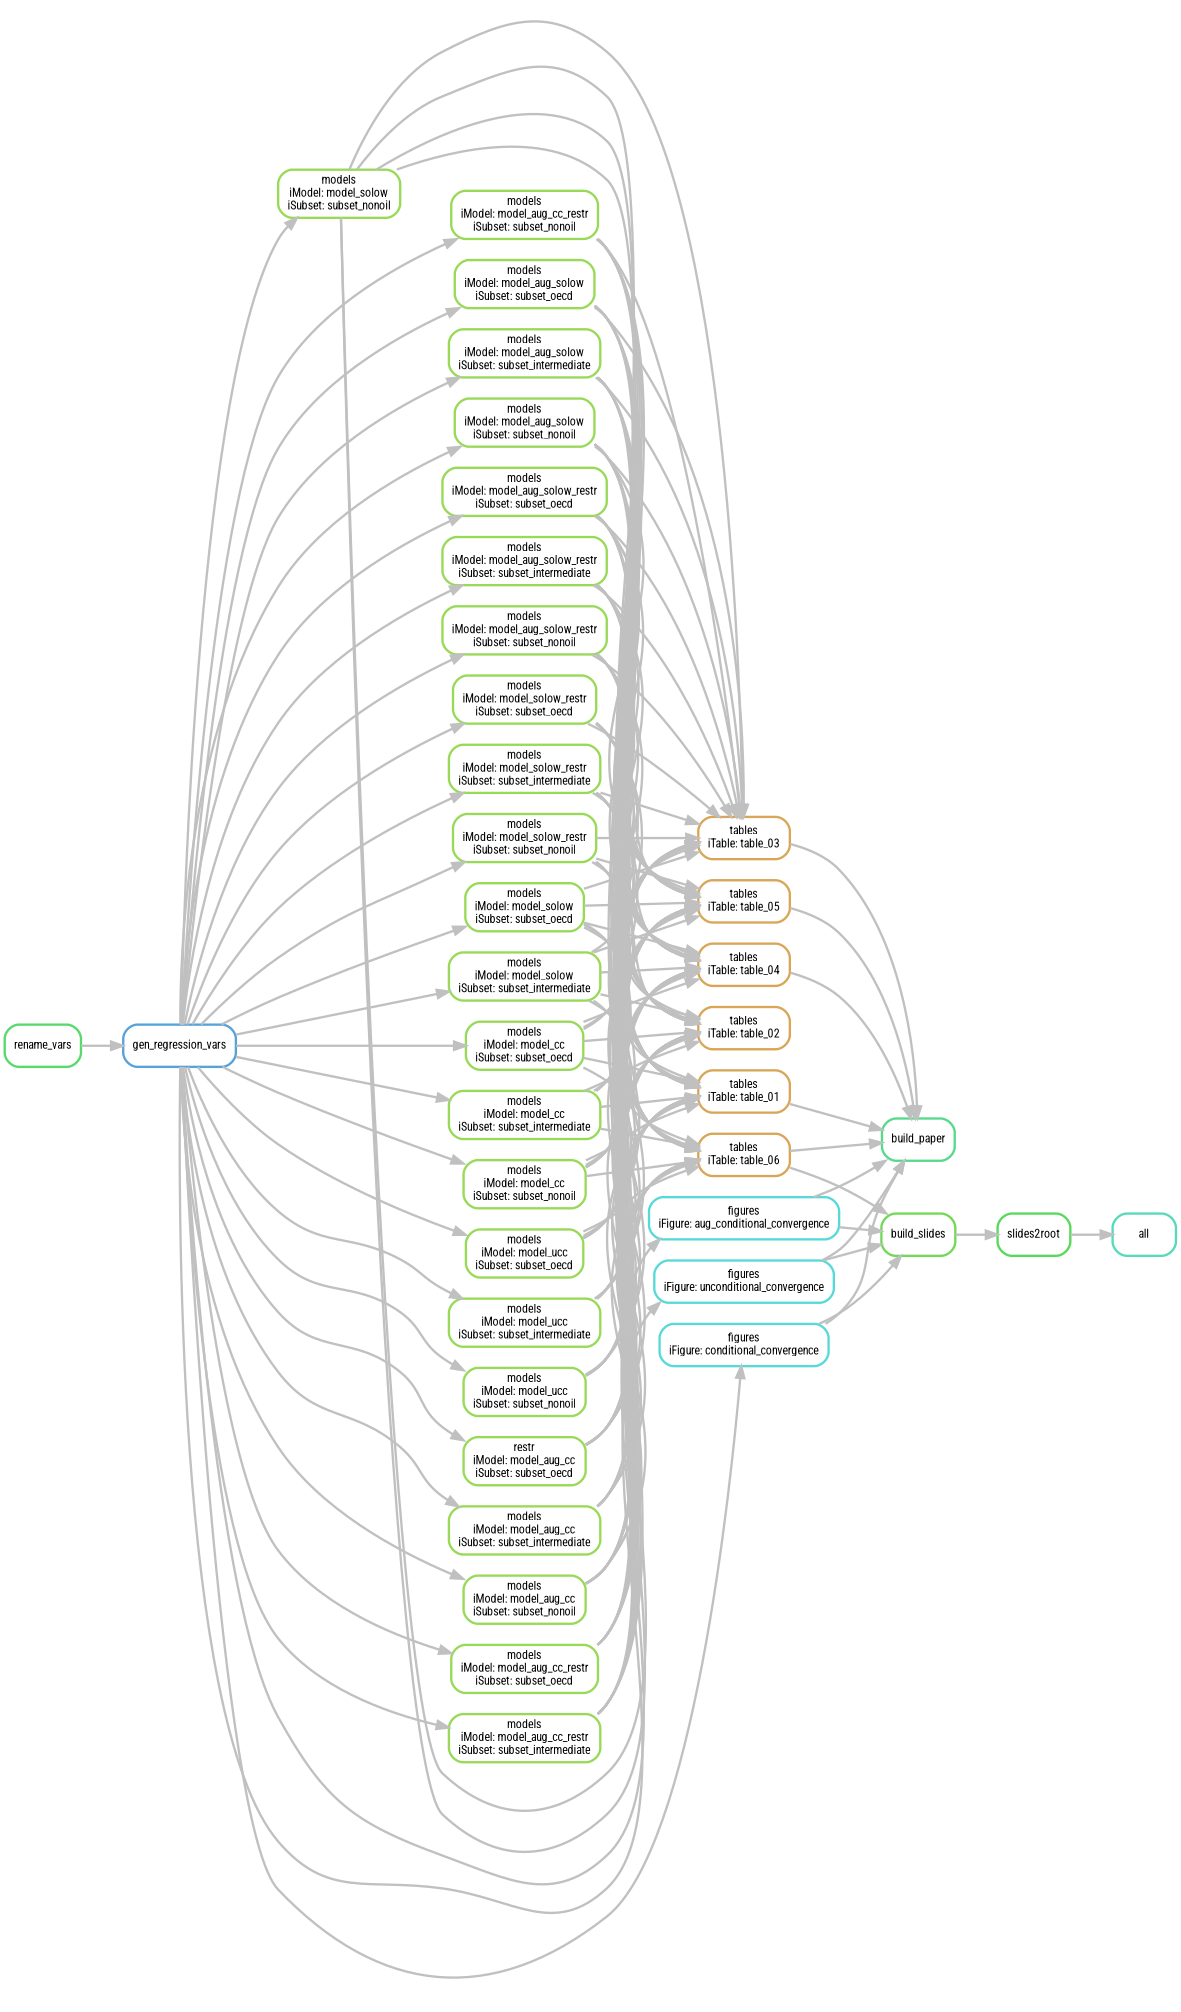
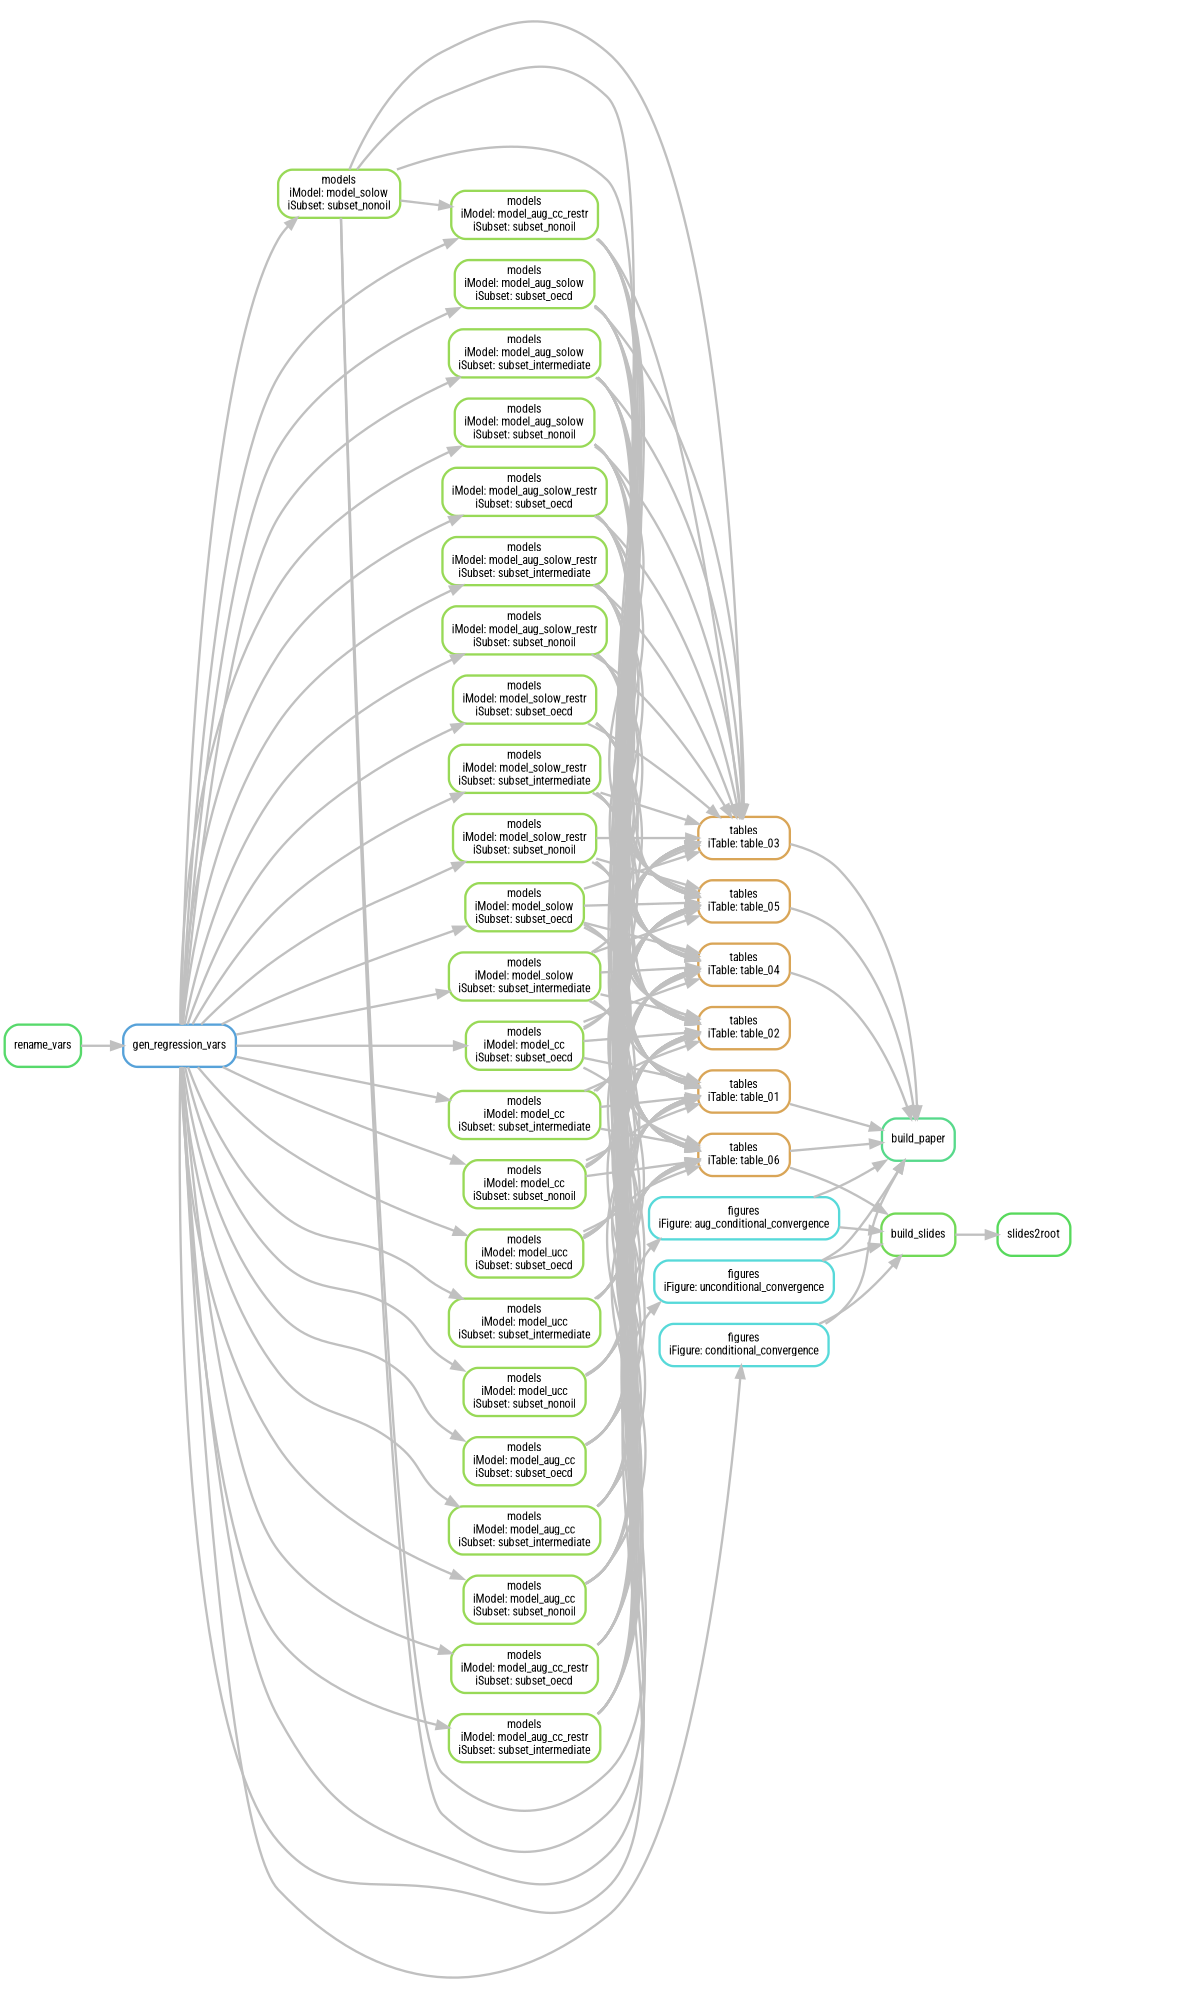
(615, 164) -> (420, 203)
(1144, 1235) -> none
(525, 1461) -> (525, 1461)
